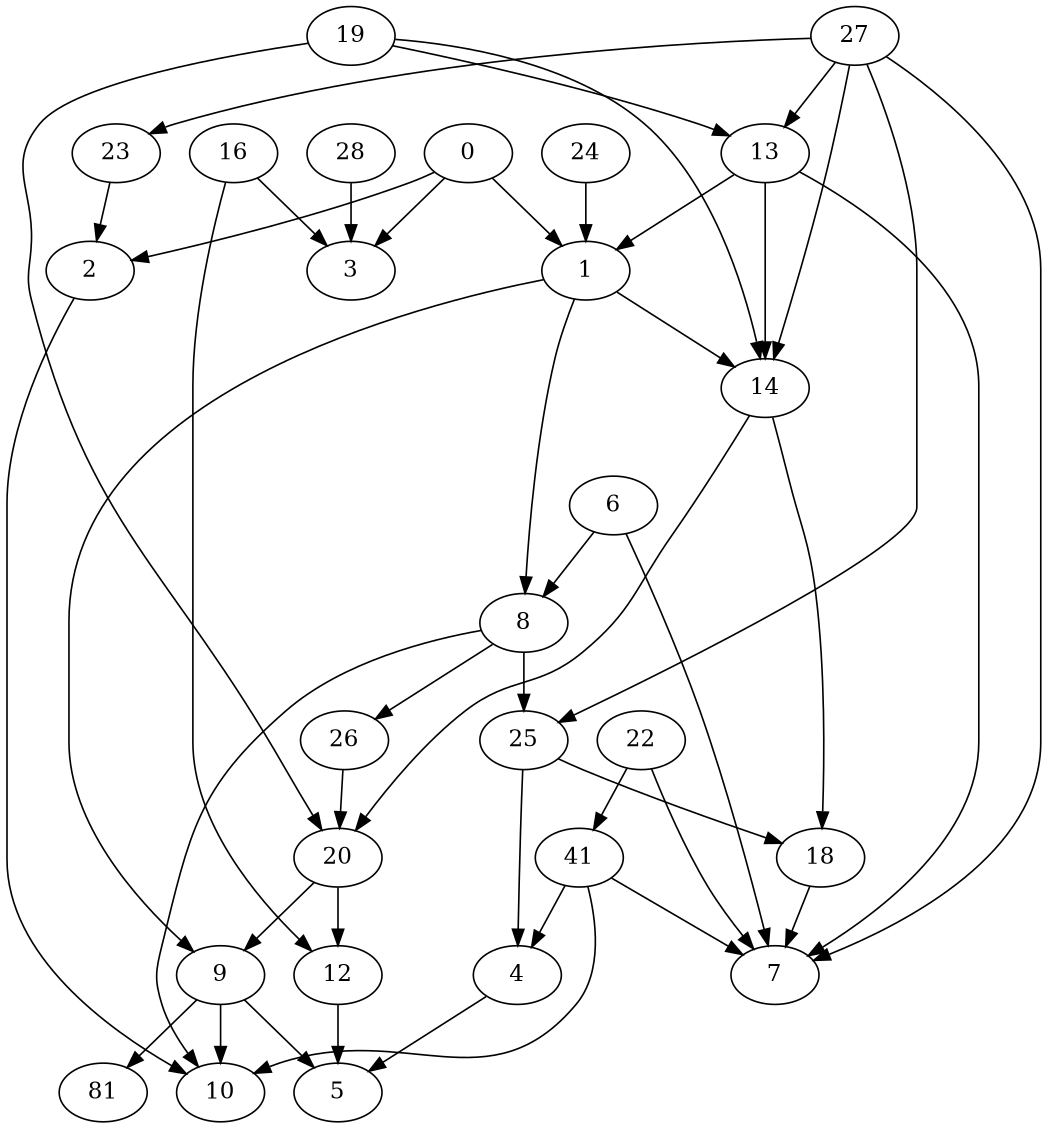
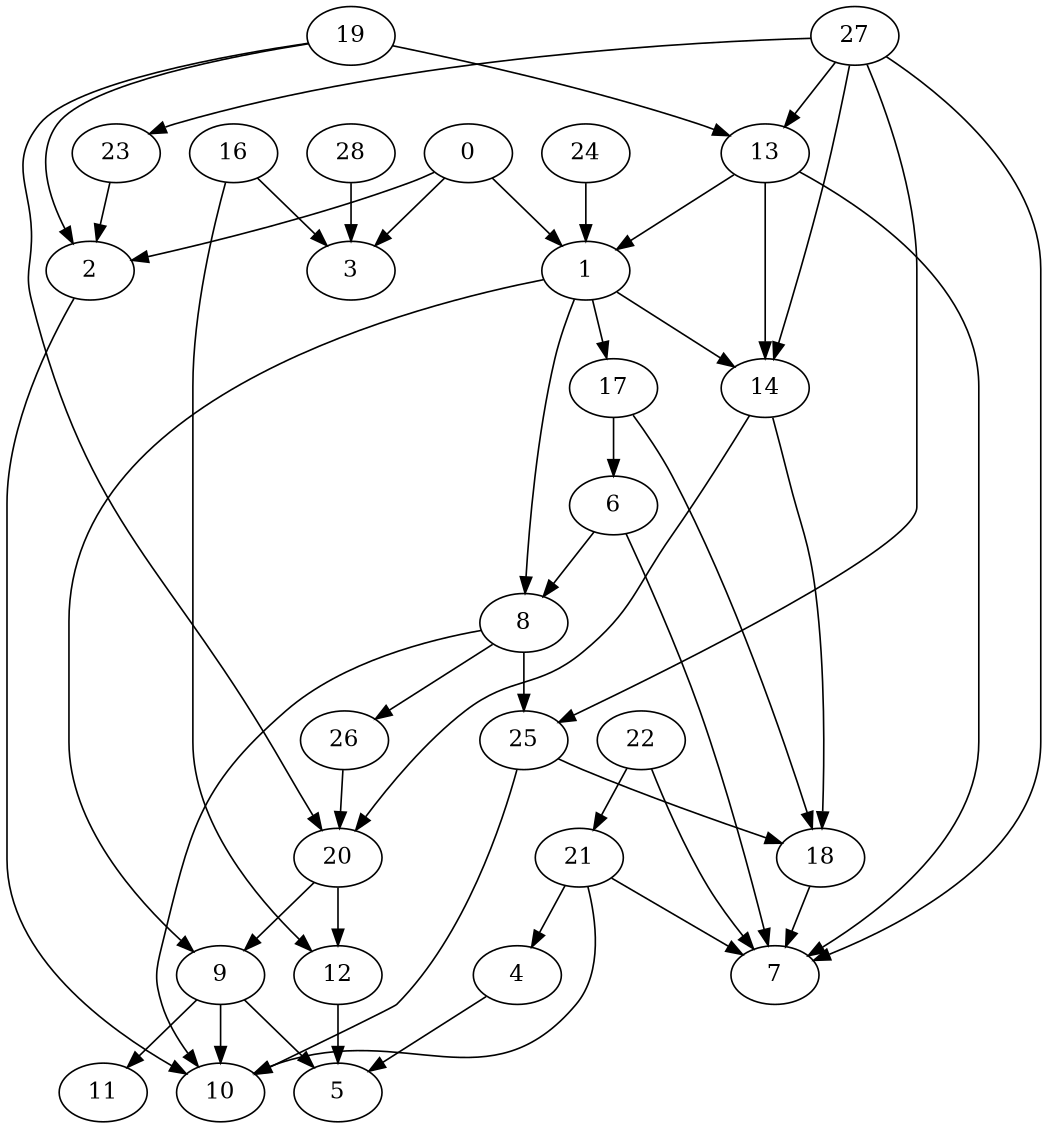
(637, 118) -> (66, 116)
none -> (614, 388)
(520, 849) -> (436, 956)
(579, 858) -> (579, 858)
(103, 1092) -> (103, 1092)
